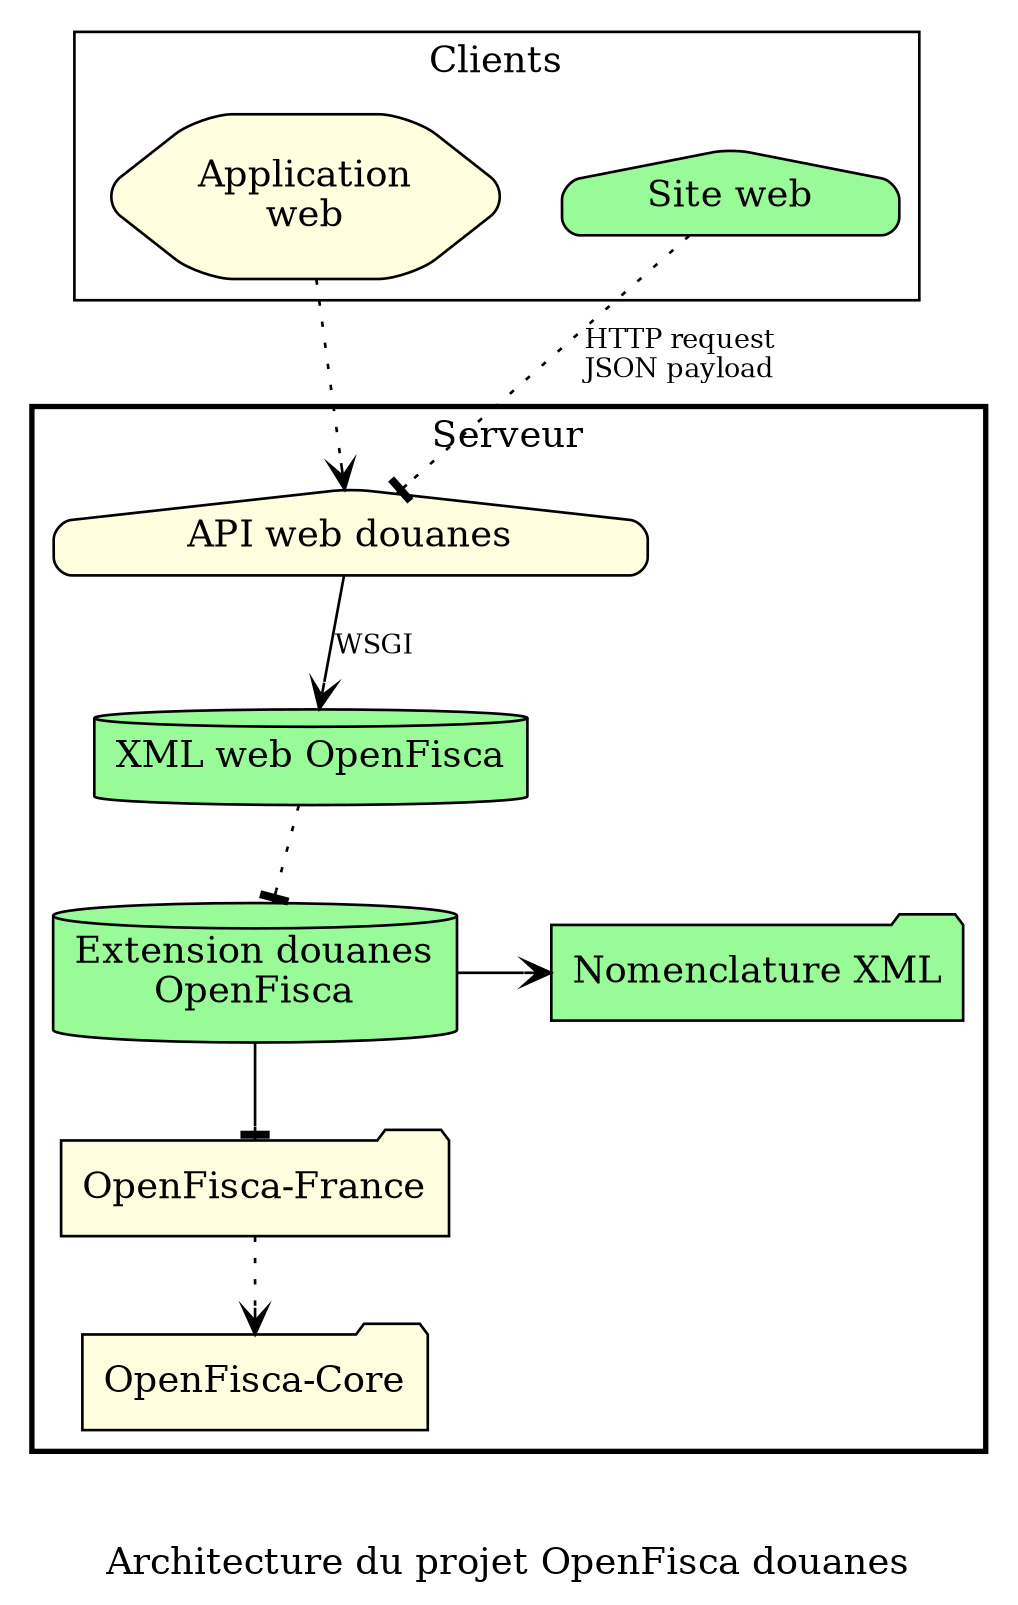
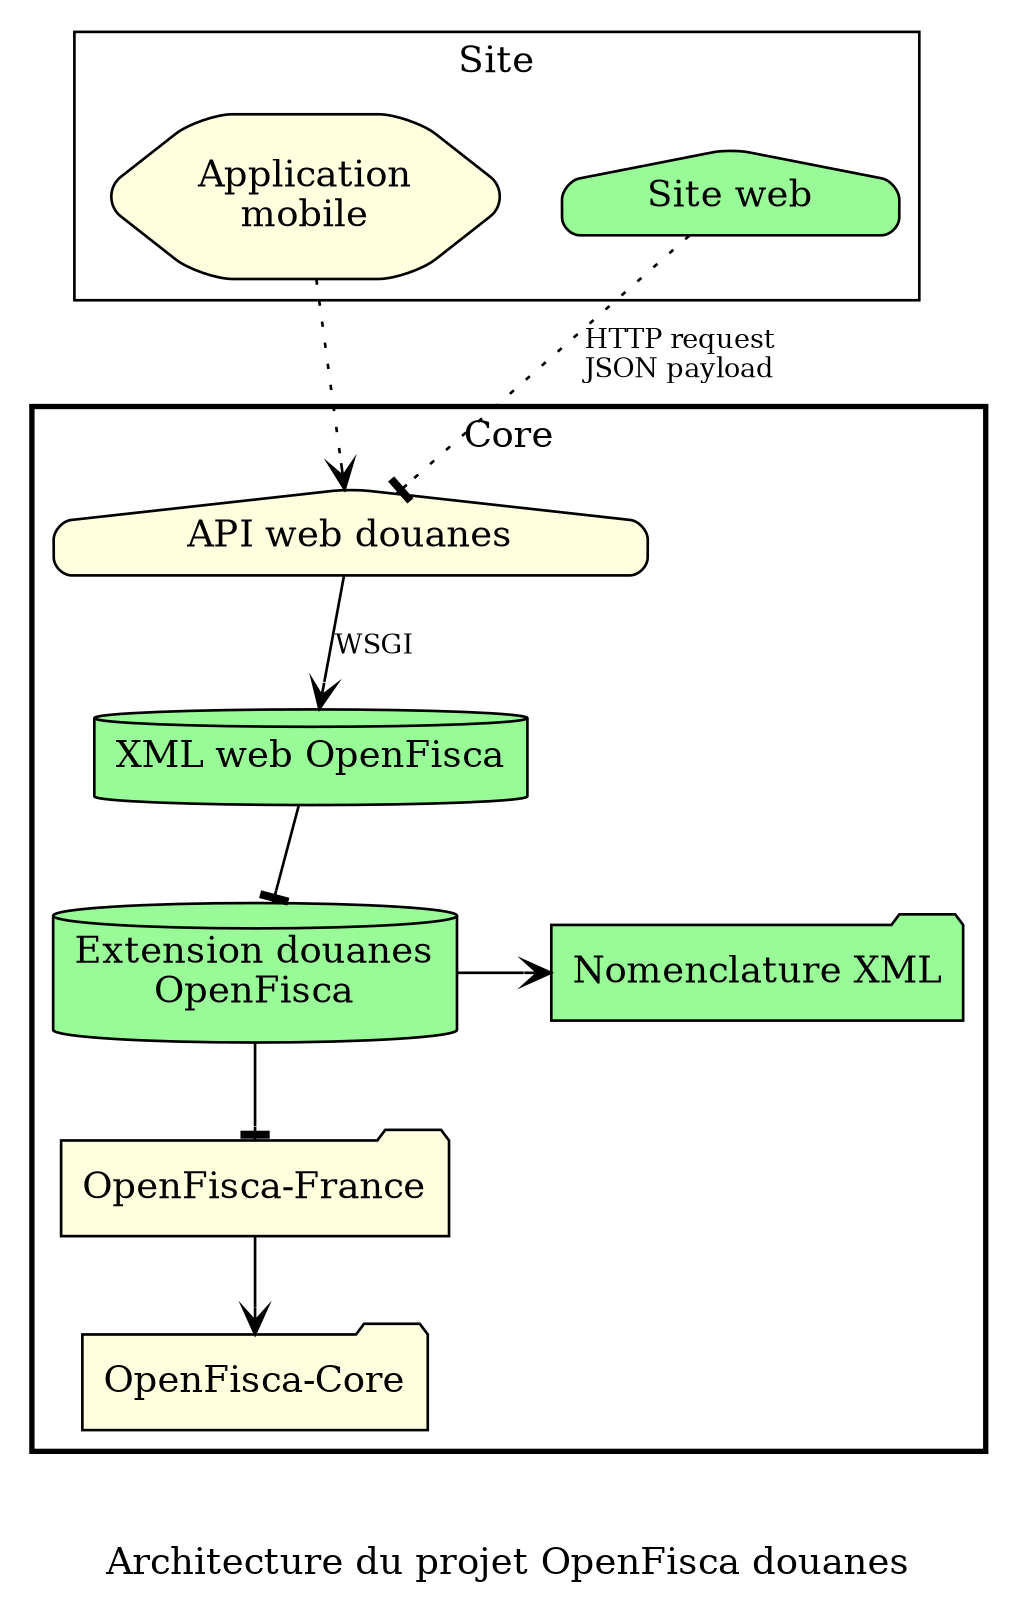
(497, 62) -> (497, 62)
(306, 197) -> (306, 197)
(509, 437) -> (509, 437)
(288, 848) -> (288, 848)
(255, 1272) -> (255, 1272)
